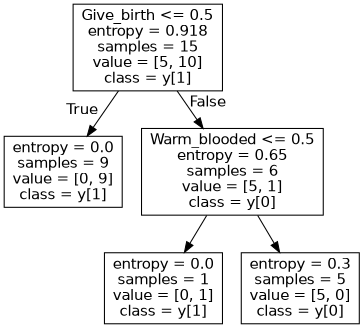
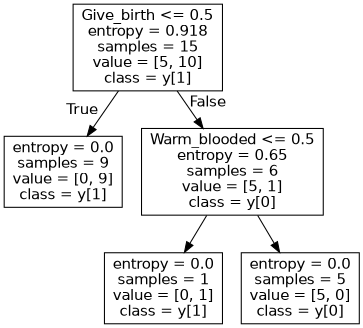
(300, 288) -> (300, 288)
